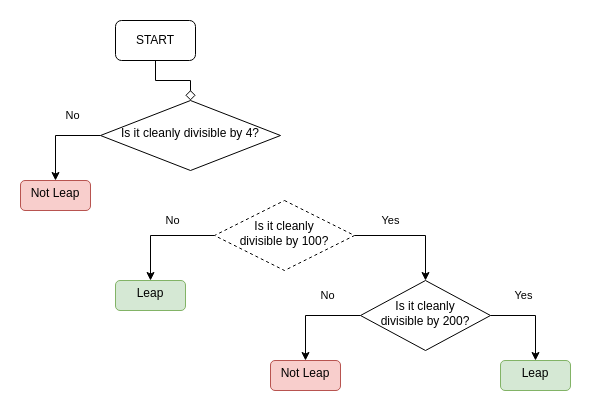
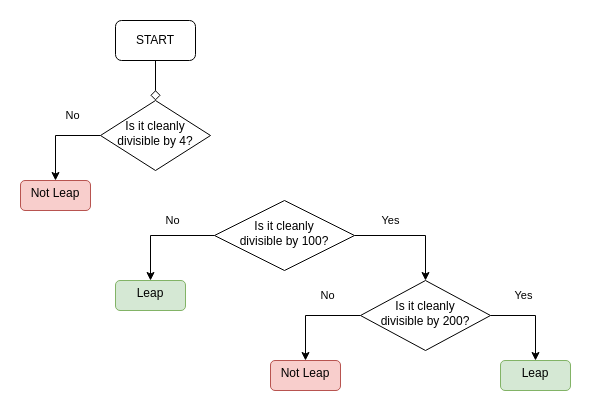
(191, 136) -> (156, 136)
(285, 236) -> (285, 236)
